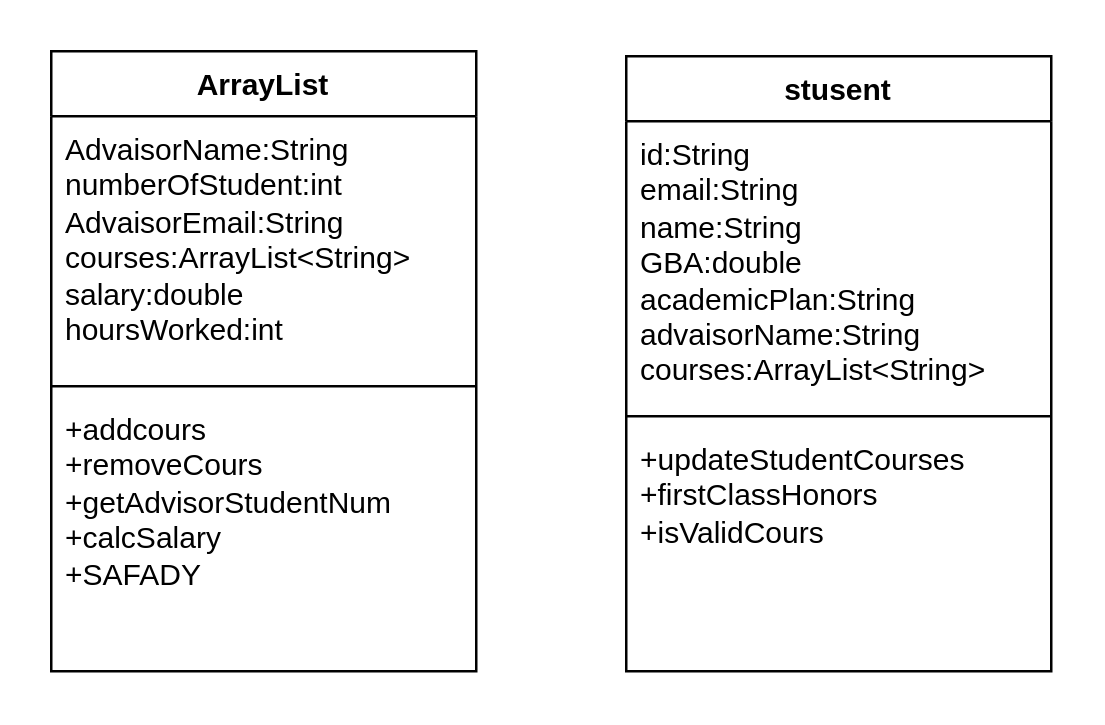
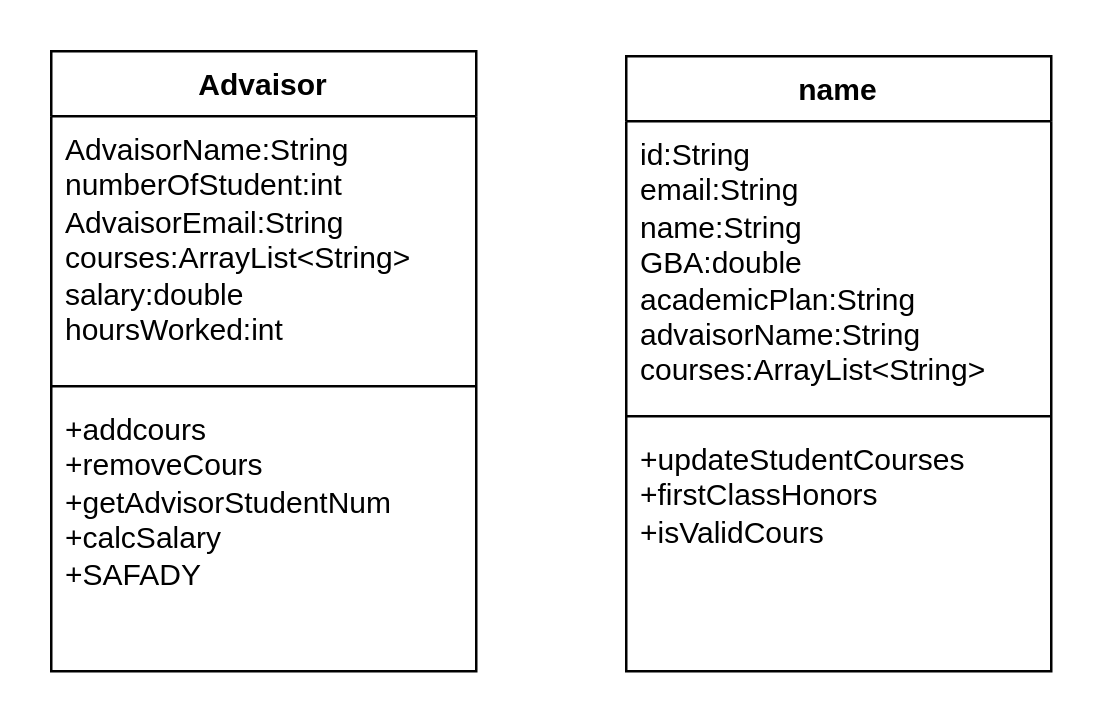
(264, 87) -> (264, 87)
(839, 92) -> (839, 92)
